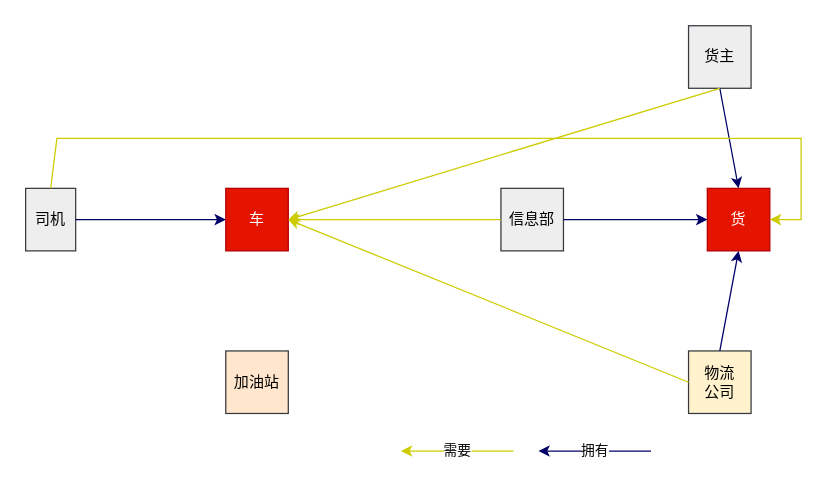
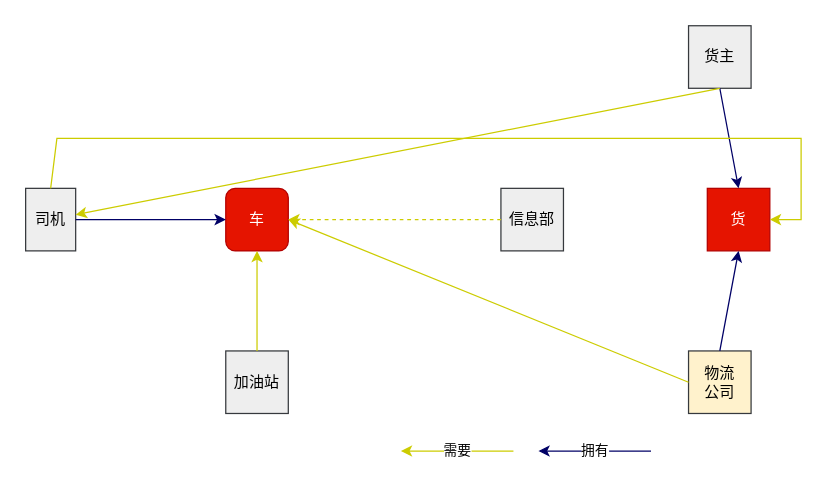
(422, 179) -> (268, 177)
(257, 219) -> (257, 219)
(397, 219) -> (397, 219)
(632, 219) -> none
none -> (257, 304)
(257, 382) -> (257, 382)
